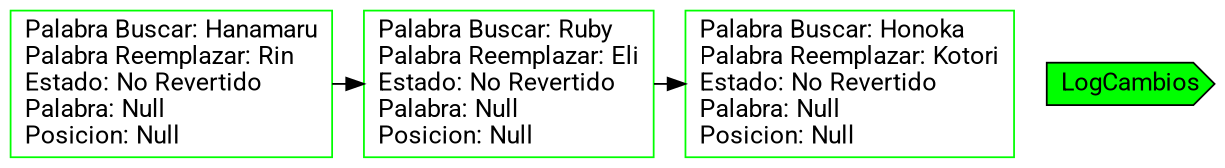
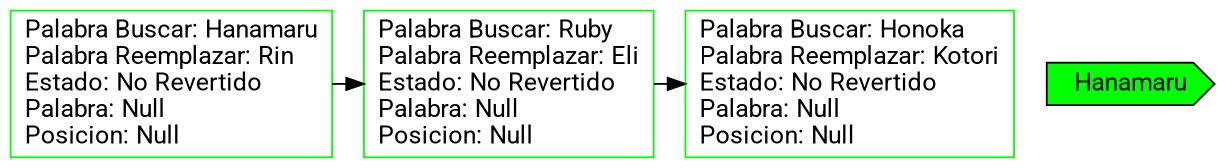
(1131, 84) -> (1131, 84)
